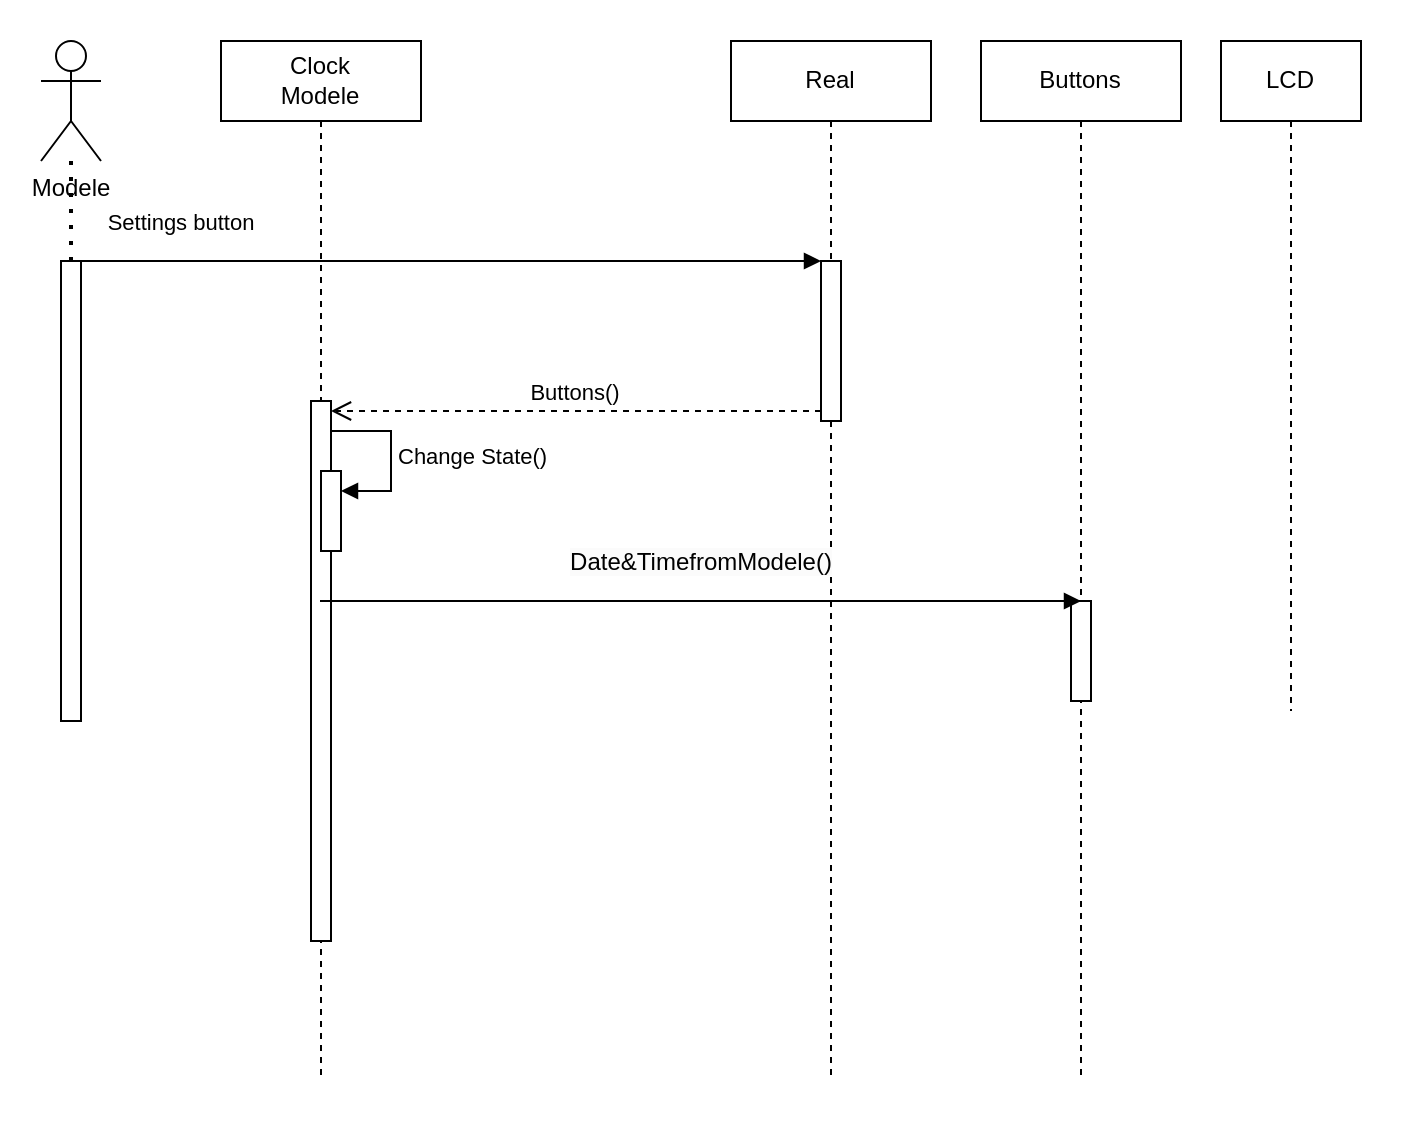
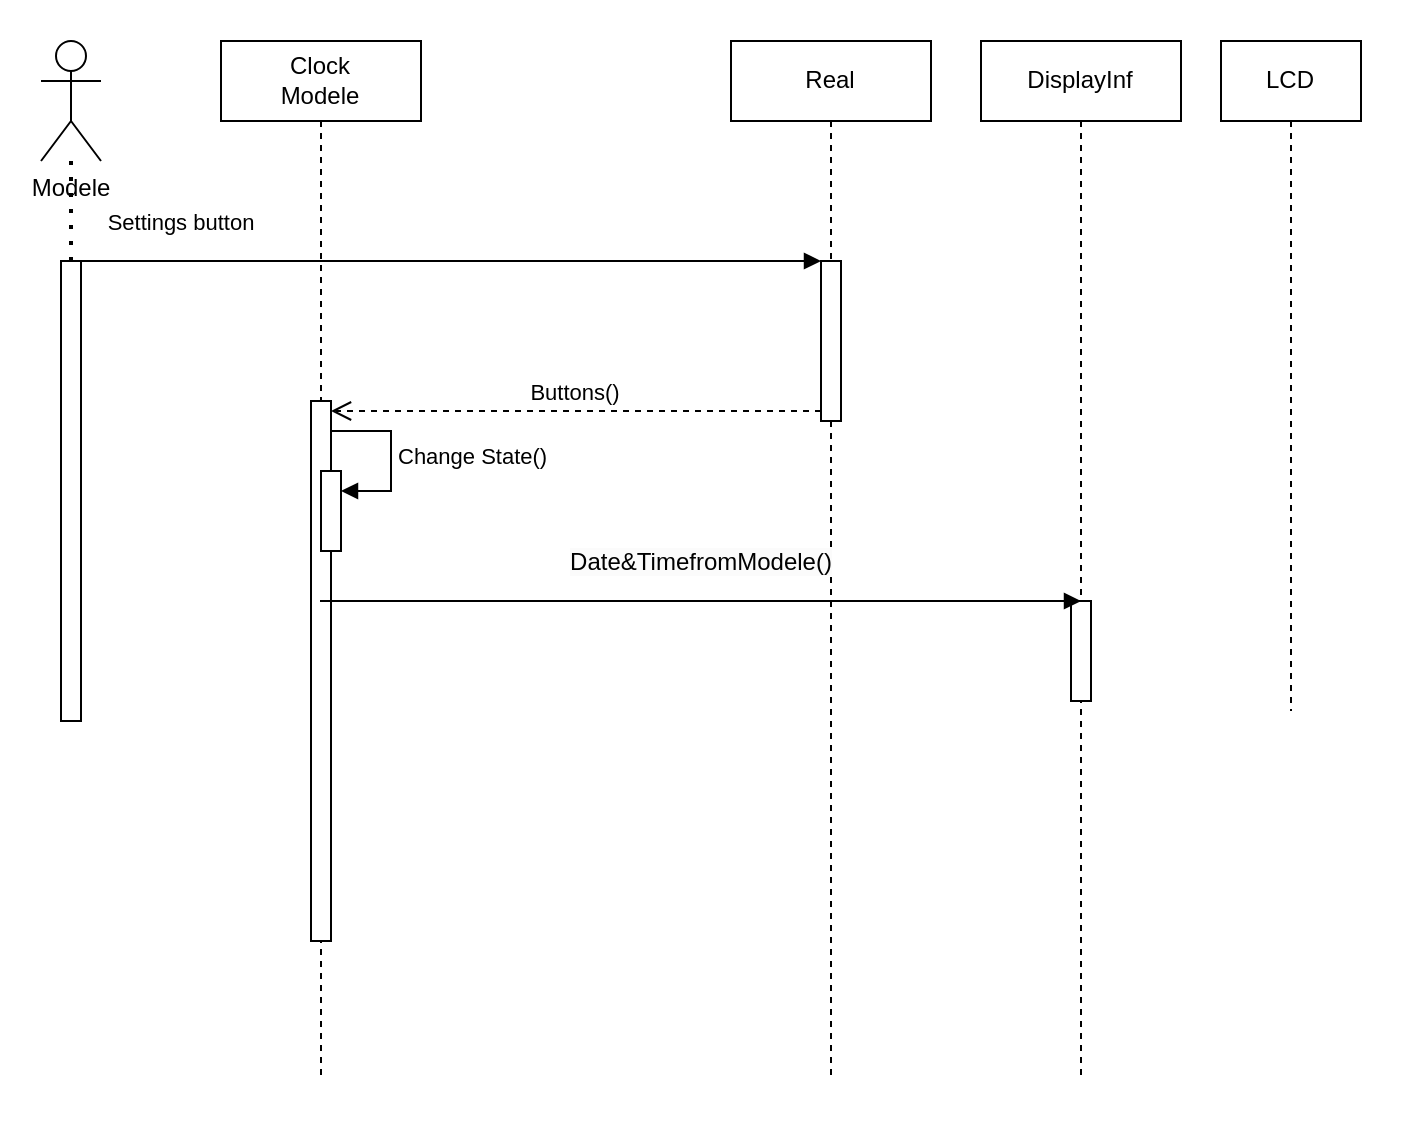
(1081, 81) -> (1081, 81)
